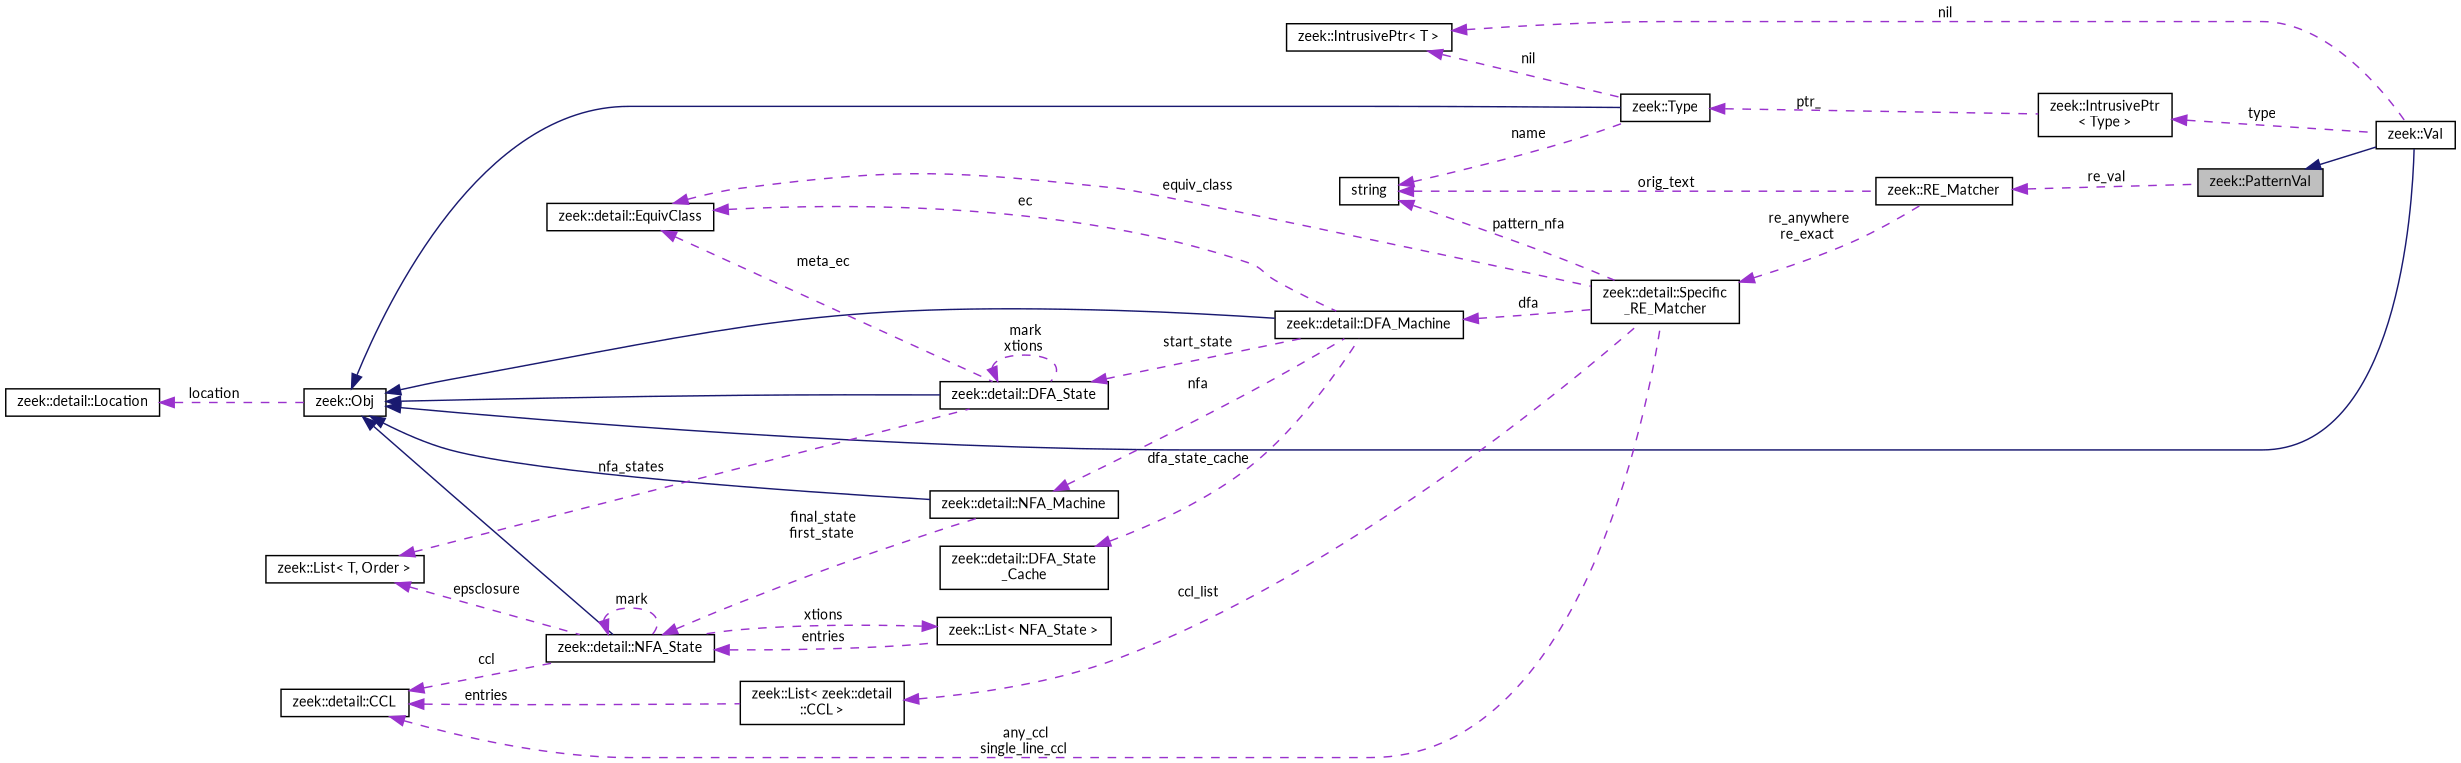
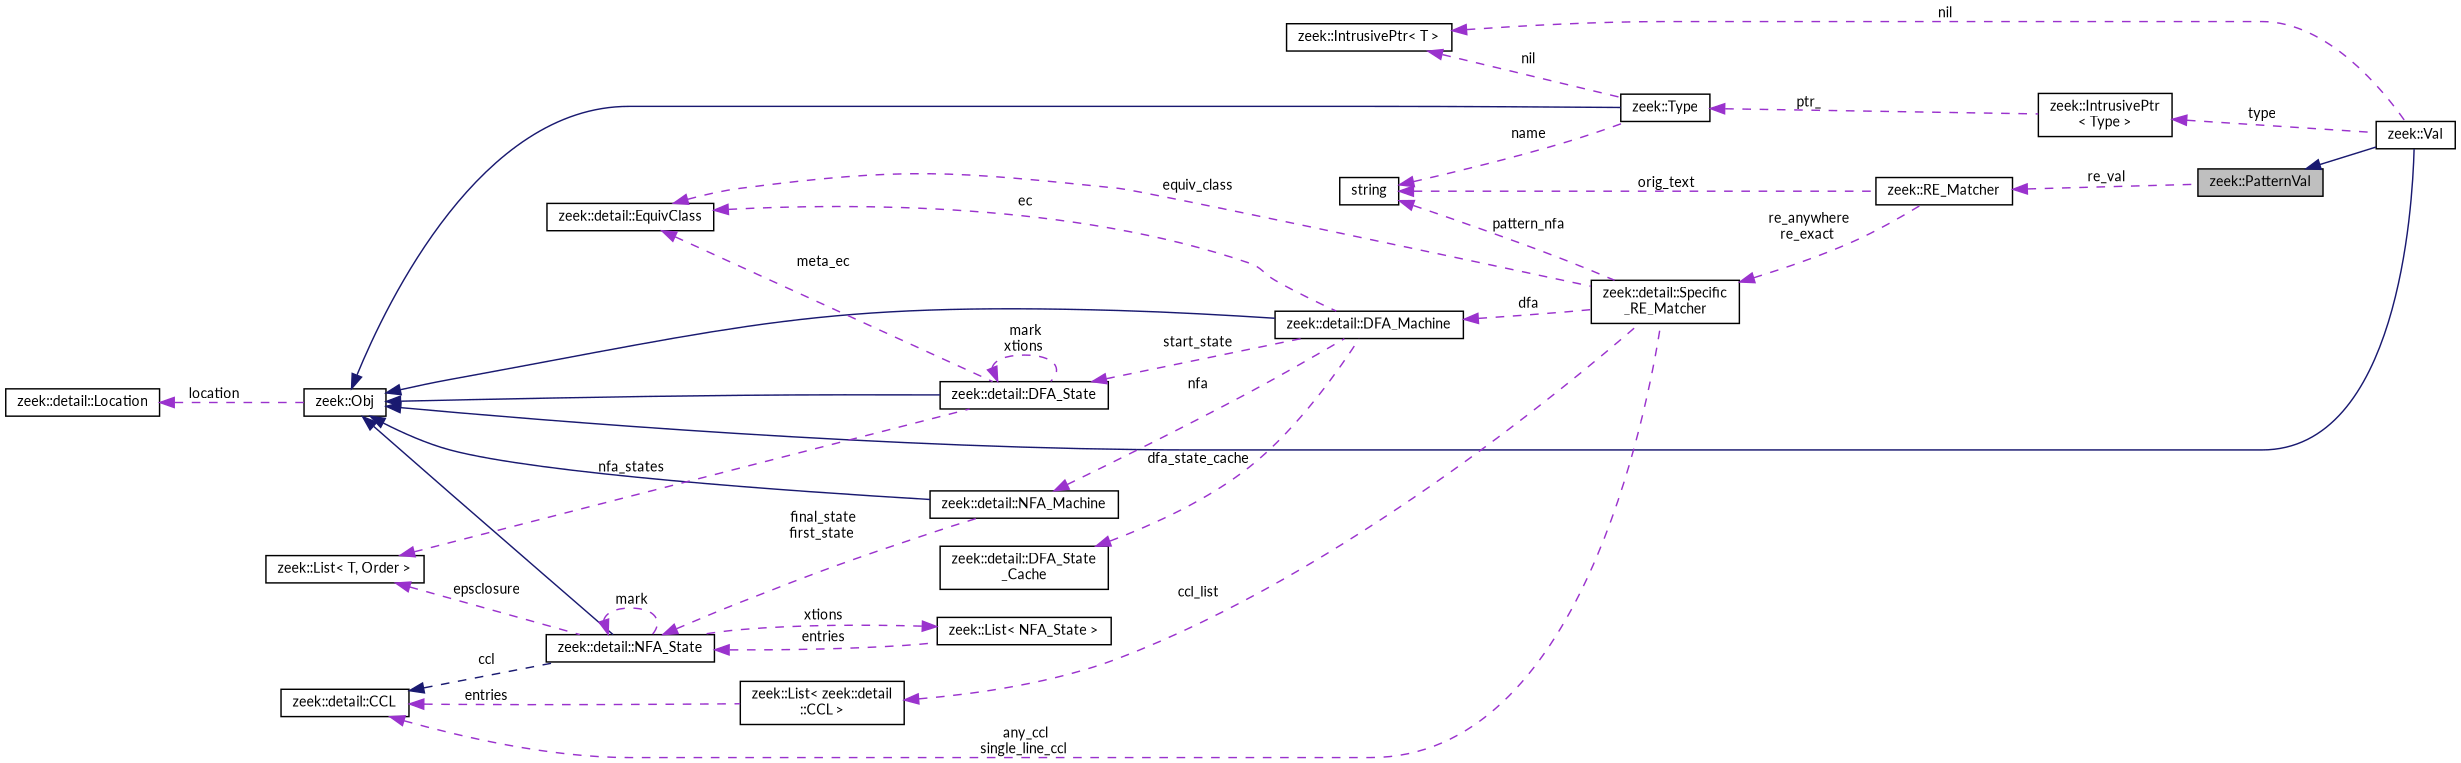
(491, 675) -> (491, 675)
